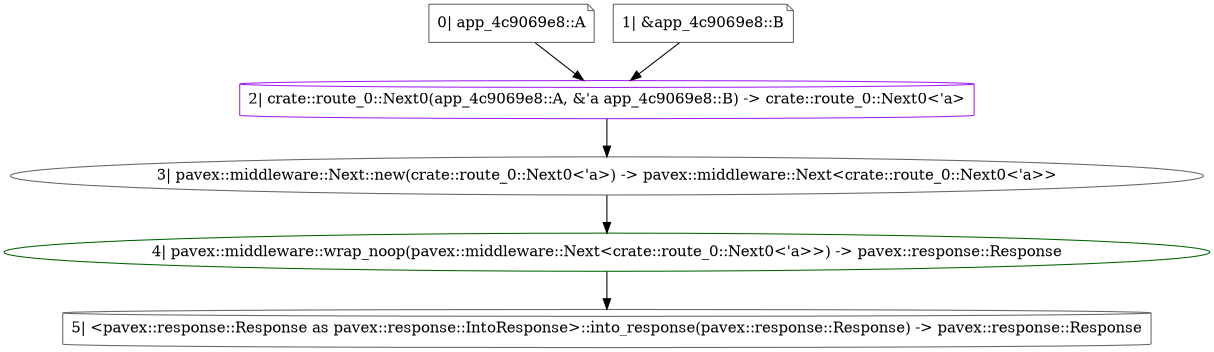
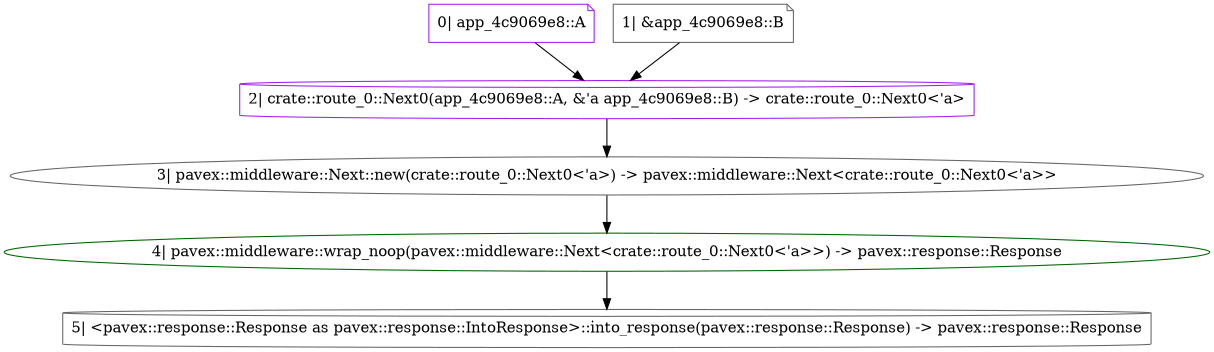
(512, 23) -> (512, 23)
